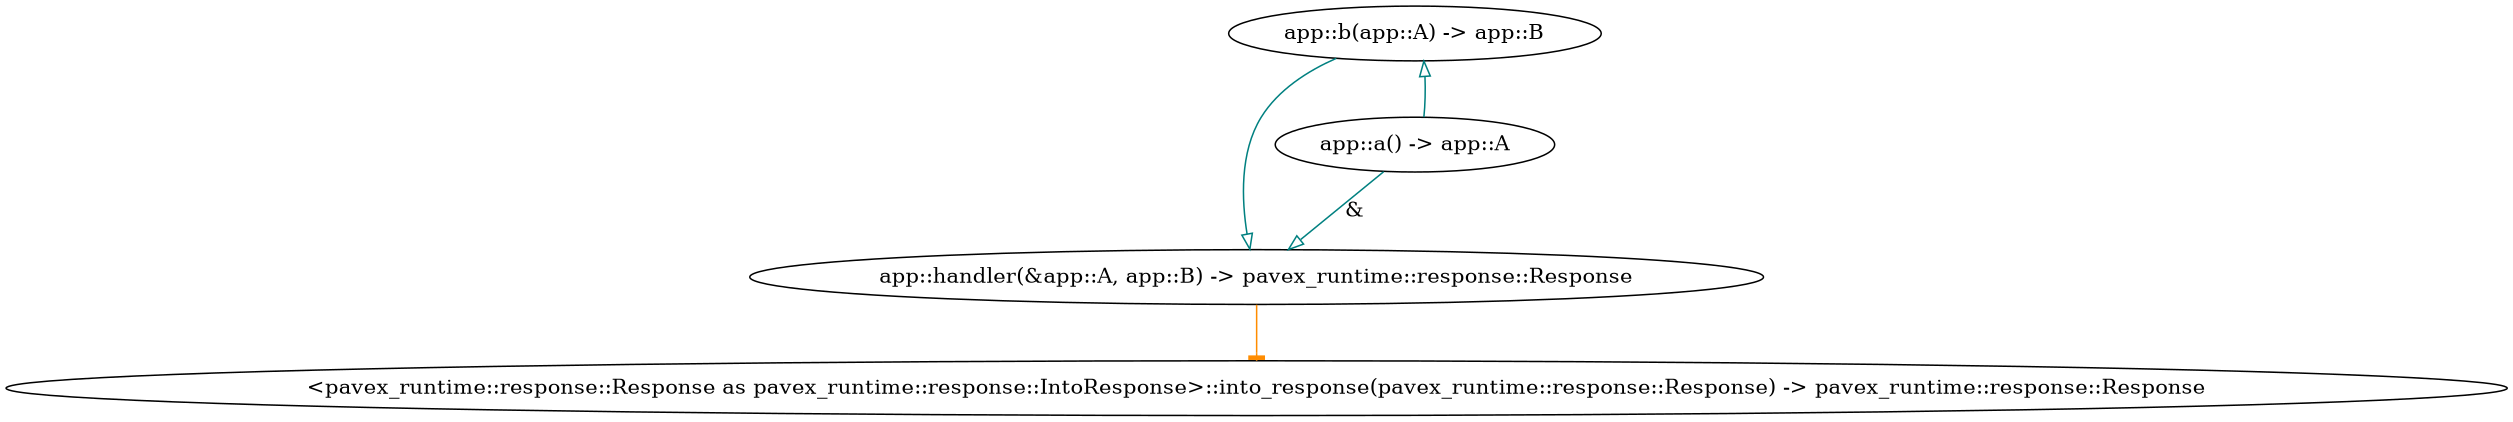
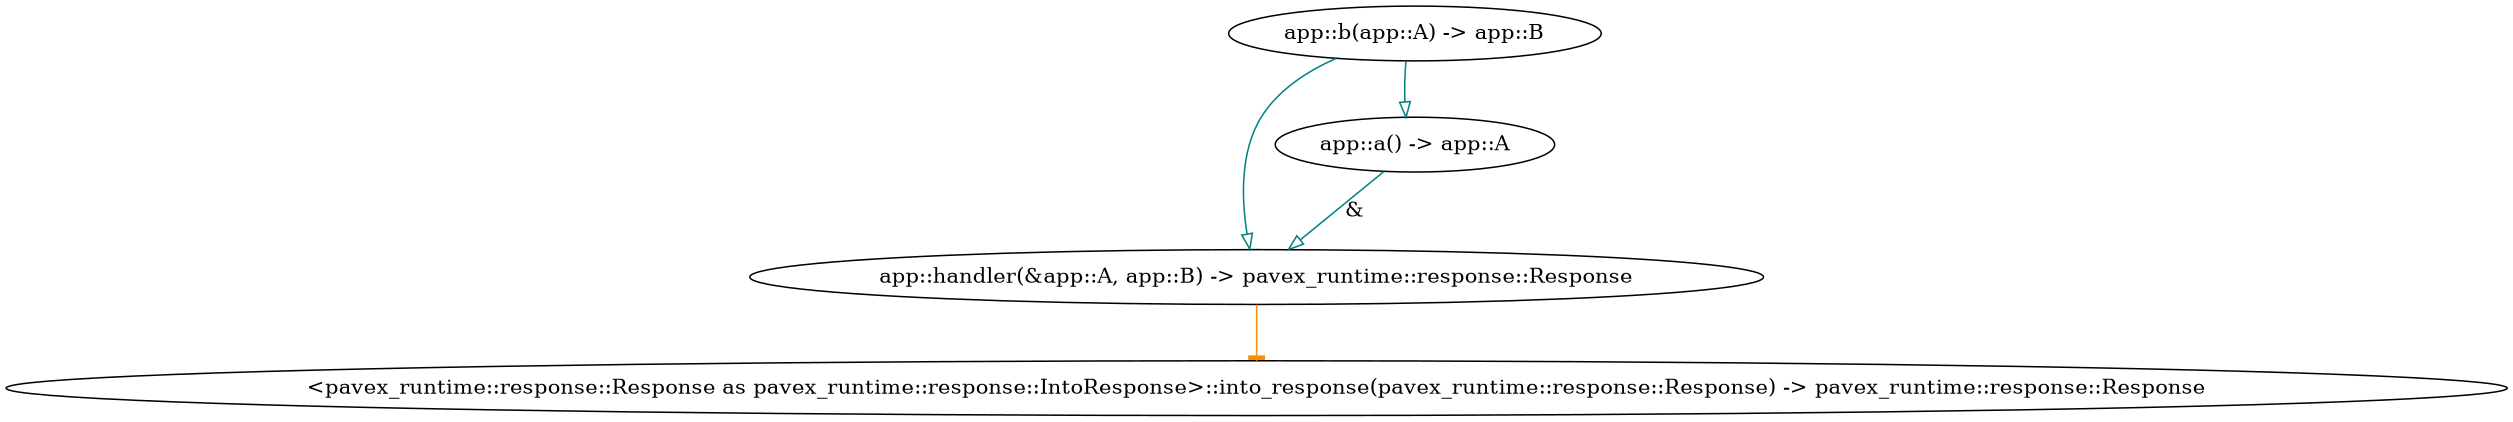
(1425, 97) -> (1405, 82)
